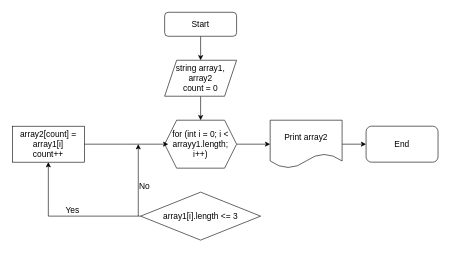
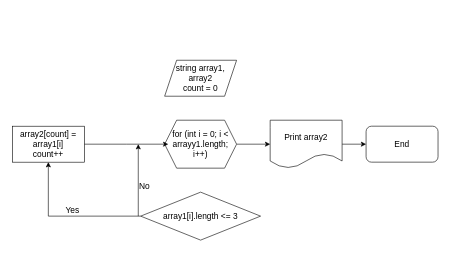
(201, 24) -> none
(201, 46) -> none
(201, 106) -> none
